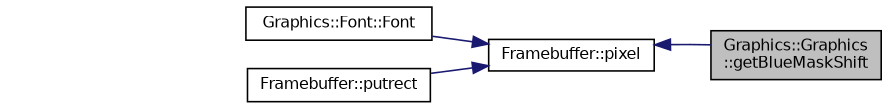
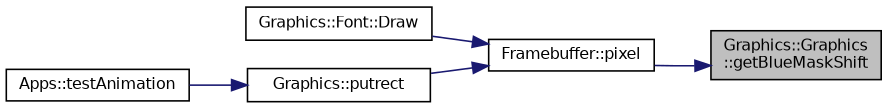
(339, 24) -> (339, 24)
(691, 45) -> (675, 66)
none -> (98, 85)
(339, 85) -> (339, 85)
